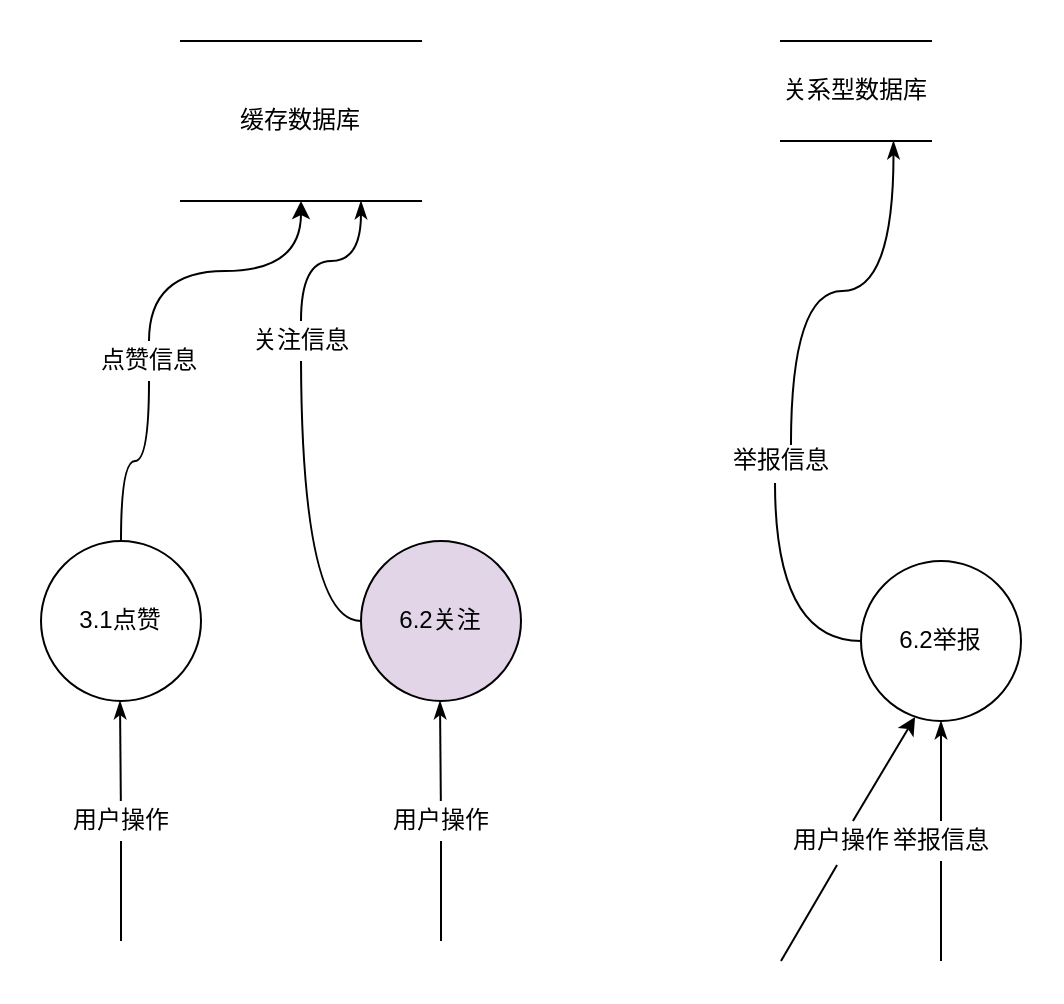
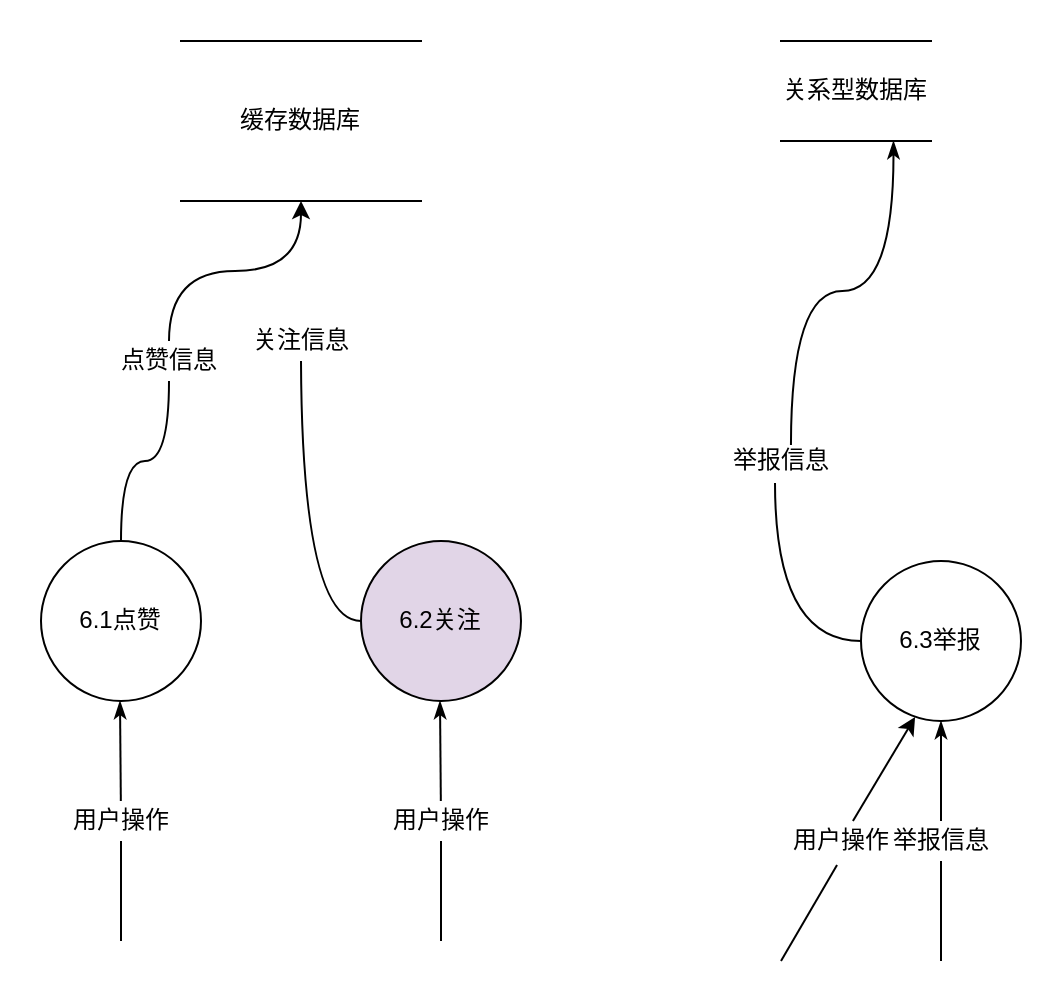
(324, 262) -> none
(149, 361) -> (169, 361)
(121, 621) -> (121, 621)
(941, 641) -> (941, 641)
